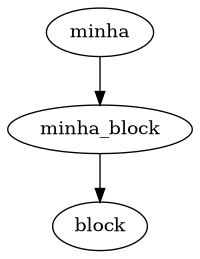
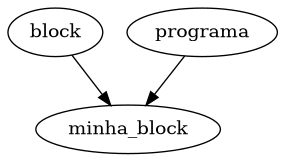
(100, 32) -> (202, 32)
(100, 171) -> (87, 75)
